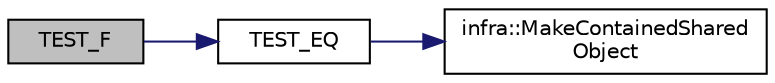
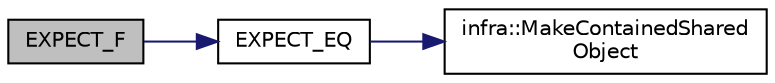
(76, 42) -> (76, 42)
(294, 42) -> (294, 42)
